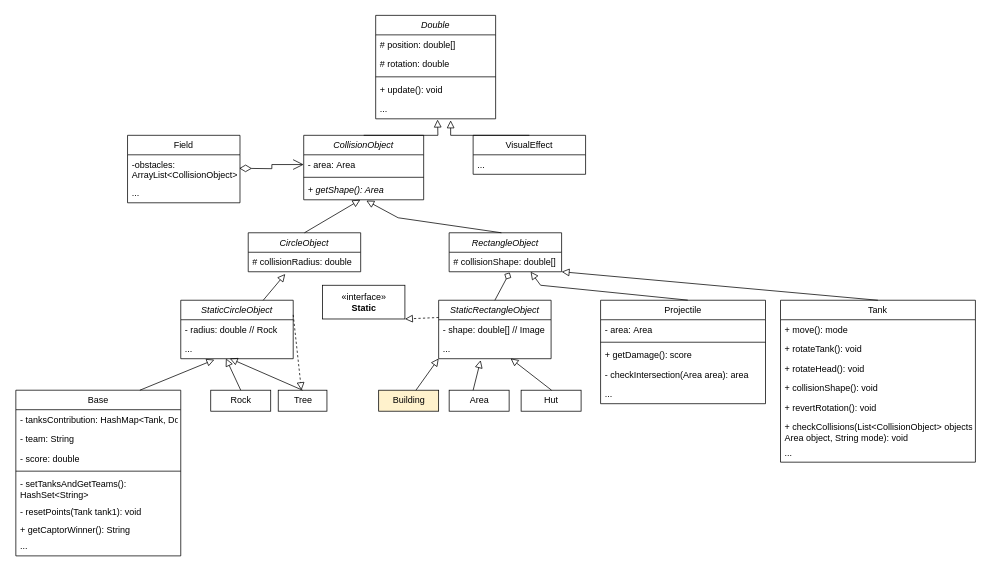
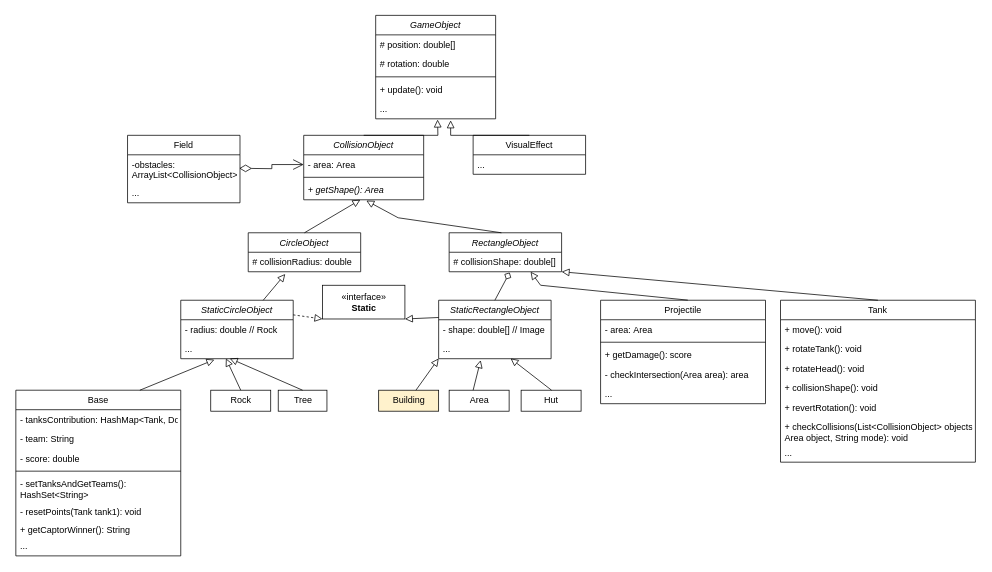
(435, 26) -> (435, 26)
(424, 318) -> (424, 318)
(816, 330) -> (815, 330)
(297, 352) -> (304, 317)
